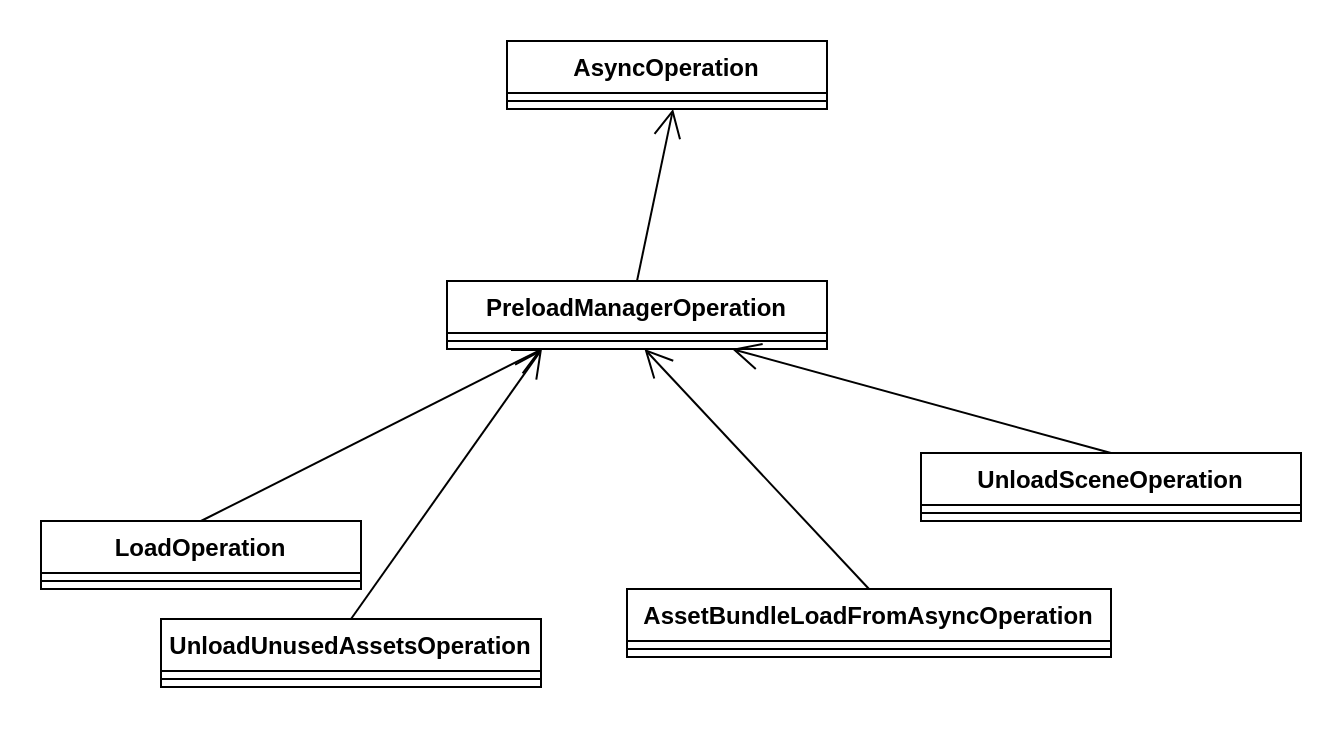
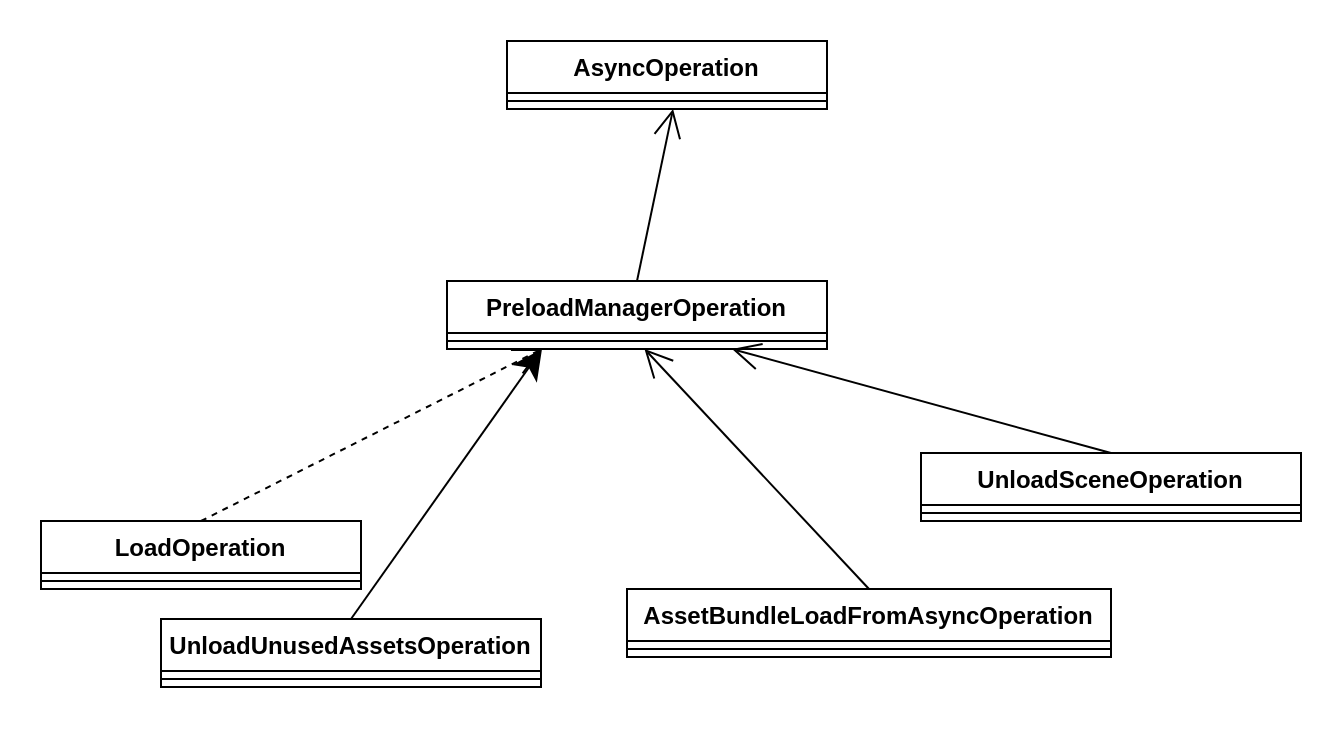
(532, 362) -> (528, 368)
(369, 436) -> (369, 436)
